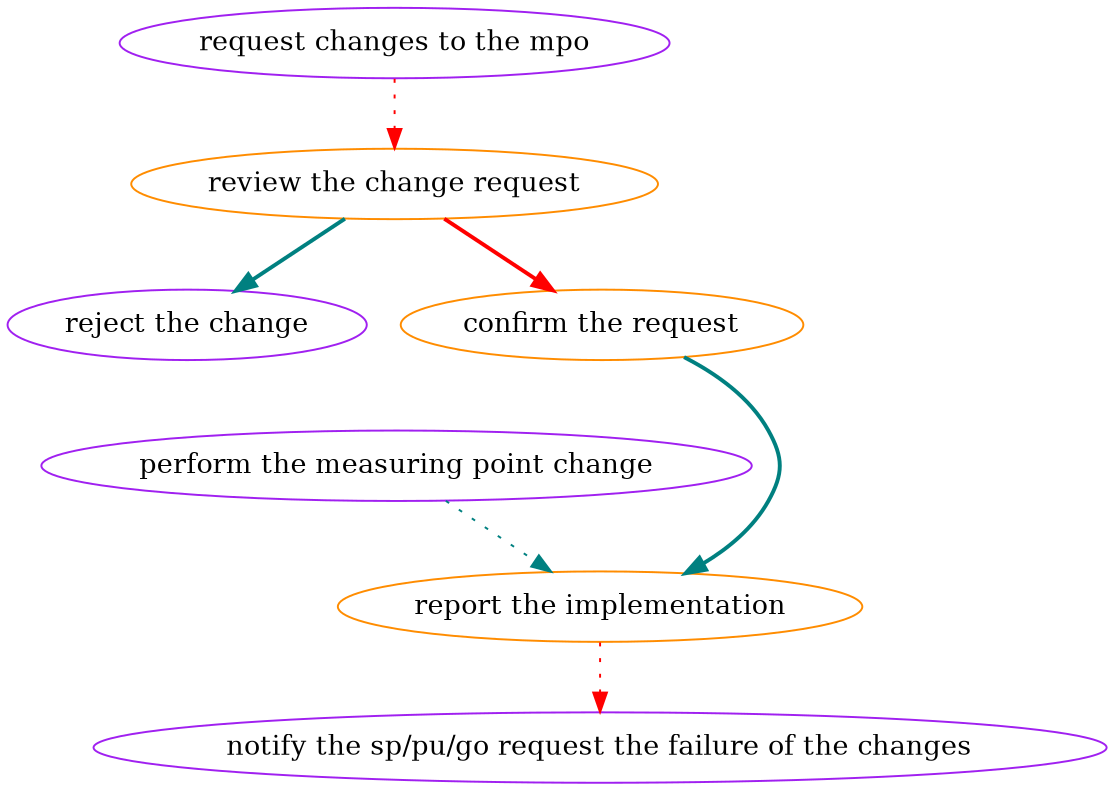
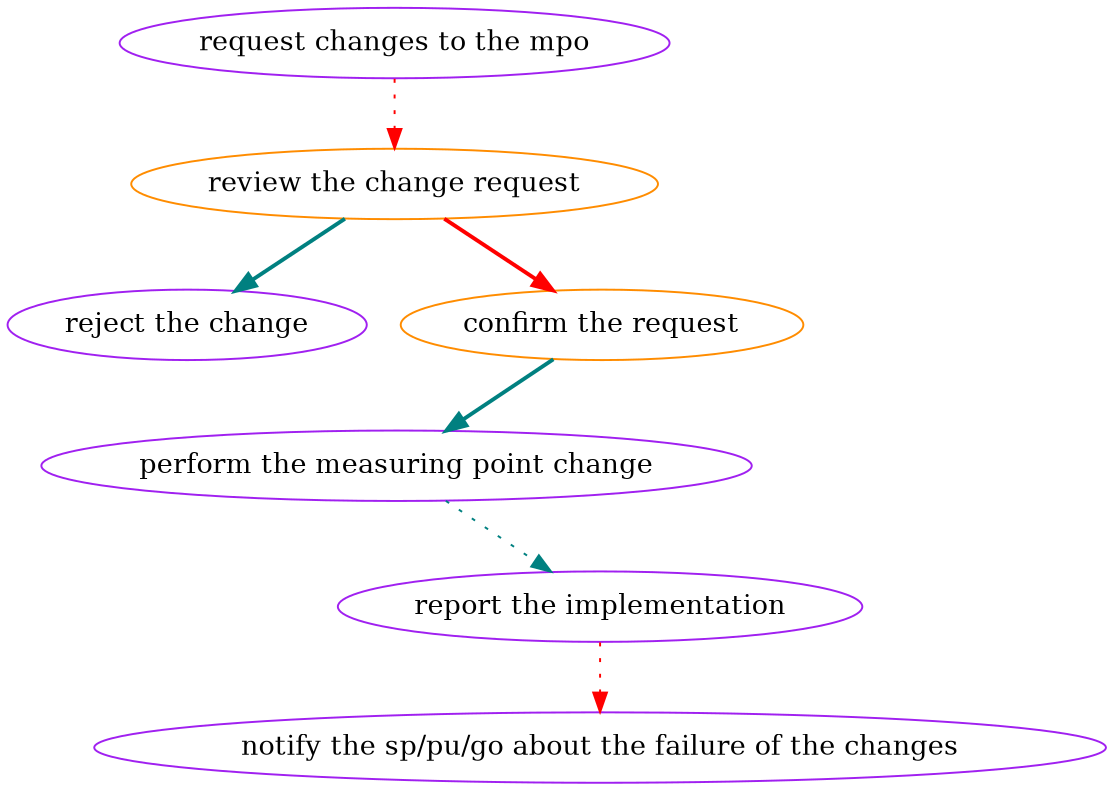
(778, 455) -> (508, 389)
(600, 607) -> (600, 607)
(600, 748) -> (600, 748)
